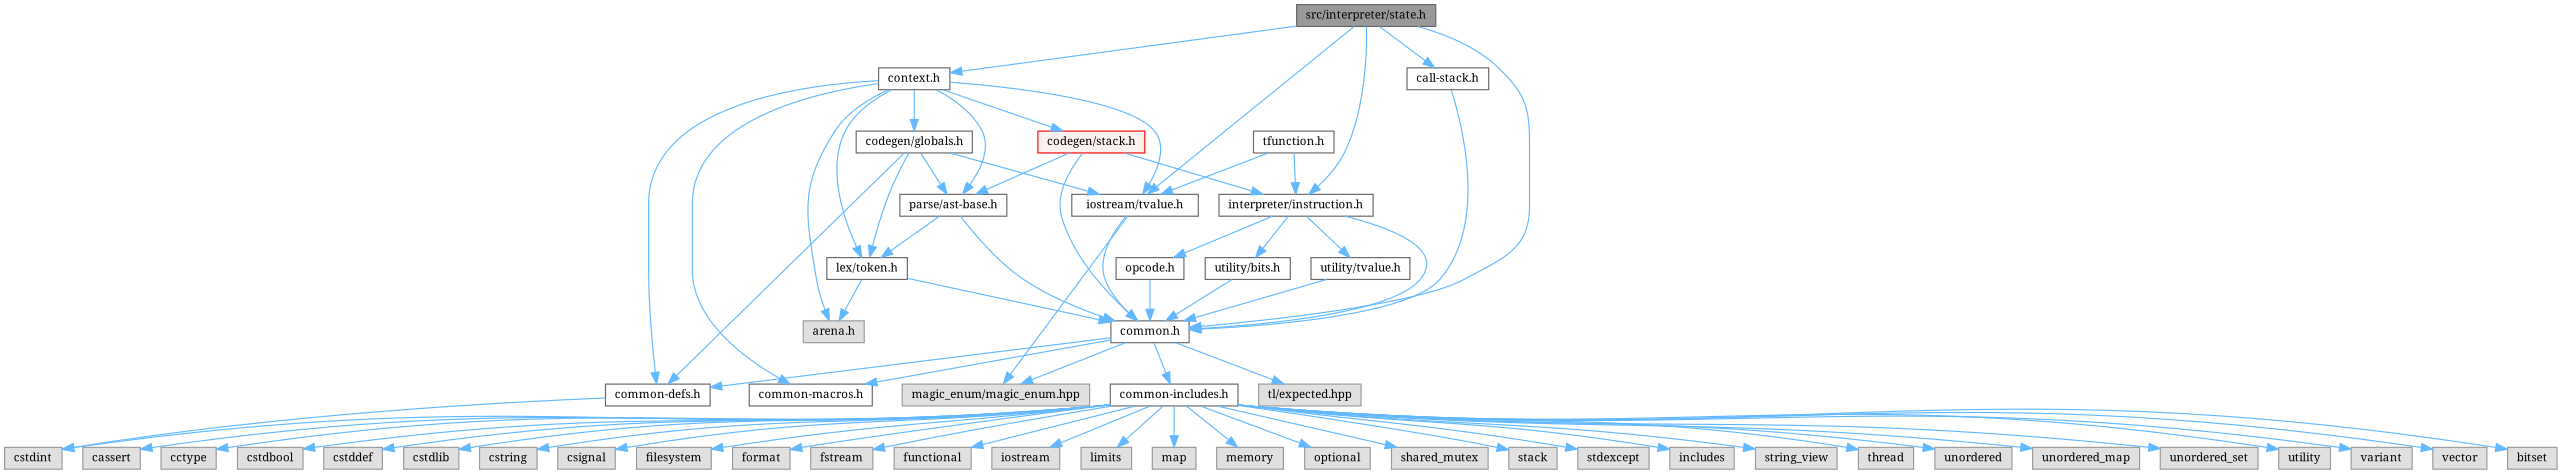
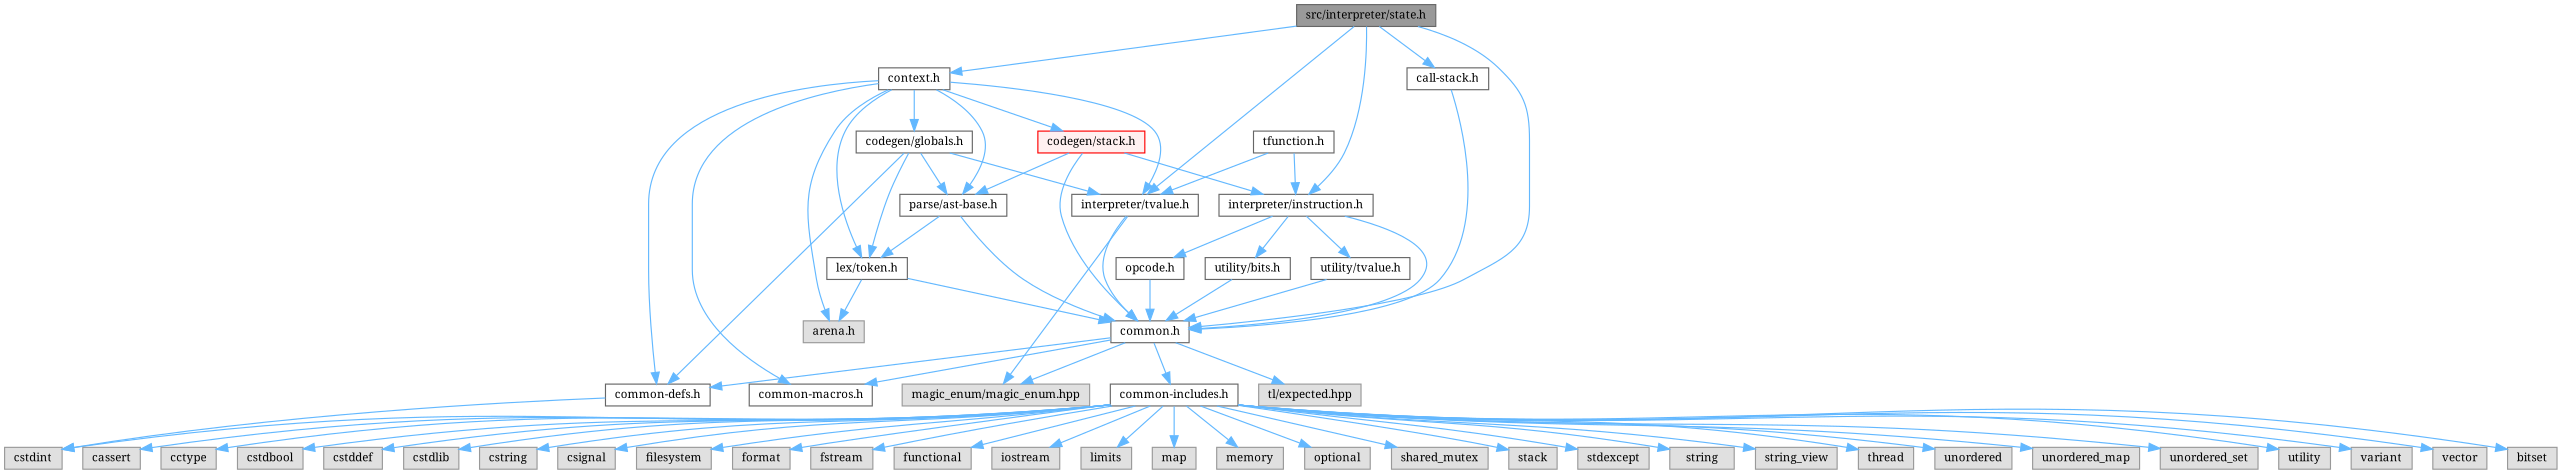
(1135, 205) -> (1135, 205)
(1702, 458) -> (1702, 458)
